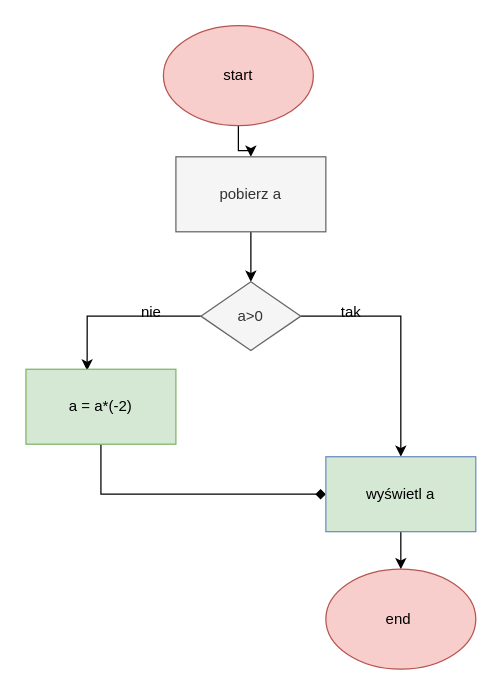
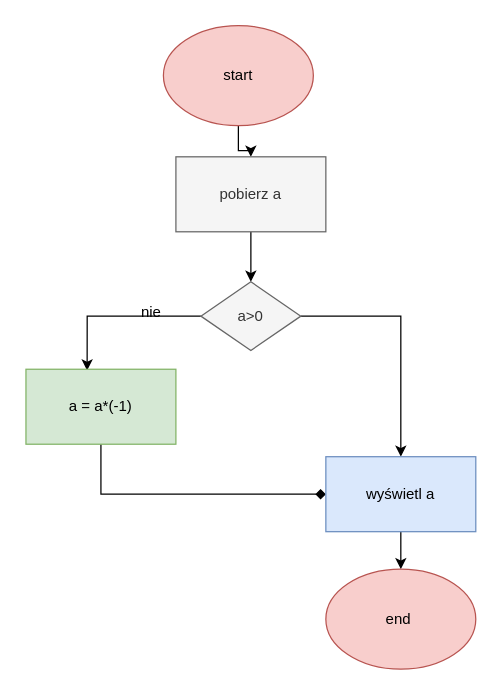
(351, 313) -> none
(101, 407) -> (101, 407)
(401, 494) -> (401, 494)
